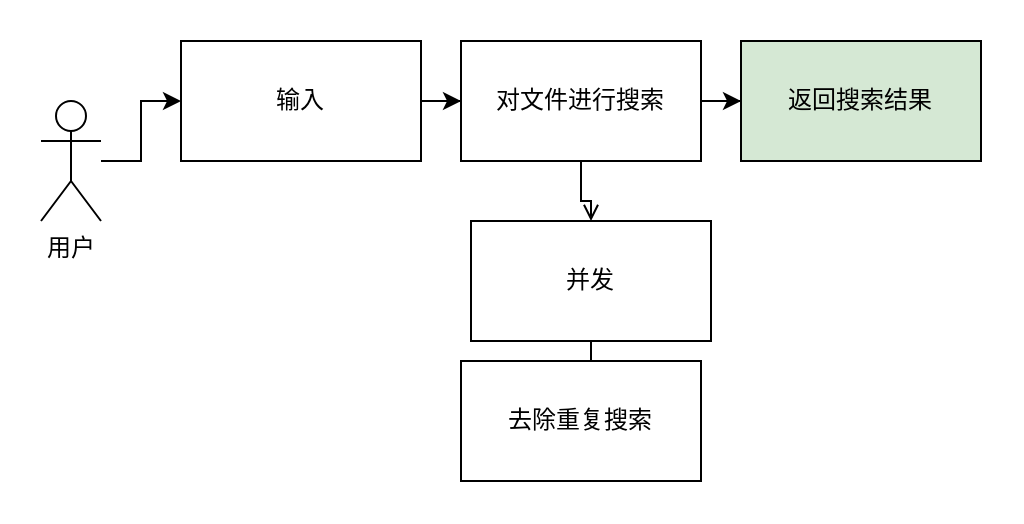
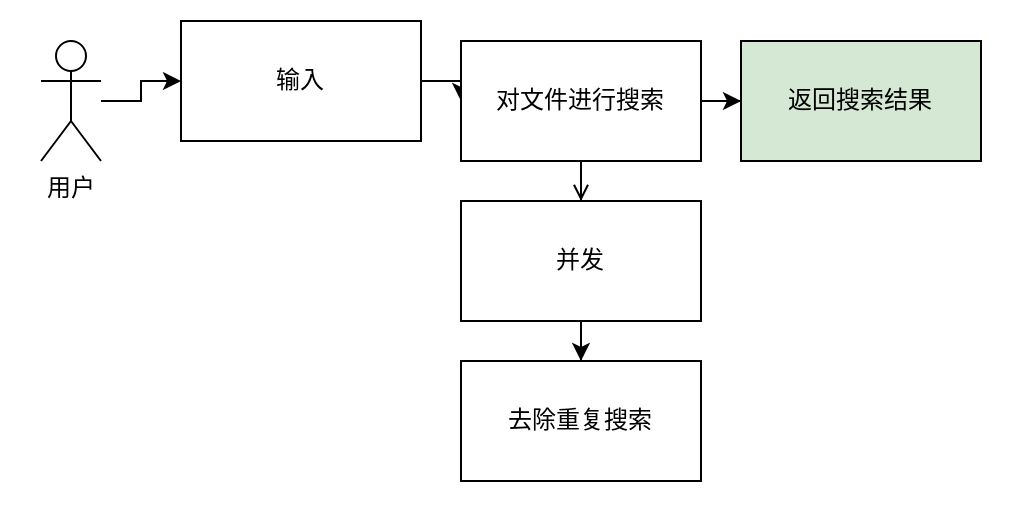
(301, 101) -> (301, 81)
(71, 161) -> (71, 101)
(591, 281) -> (581, 261)
